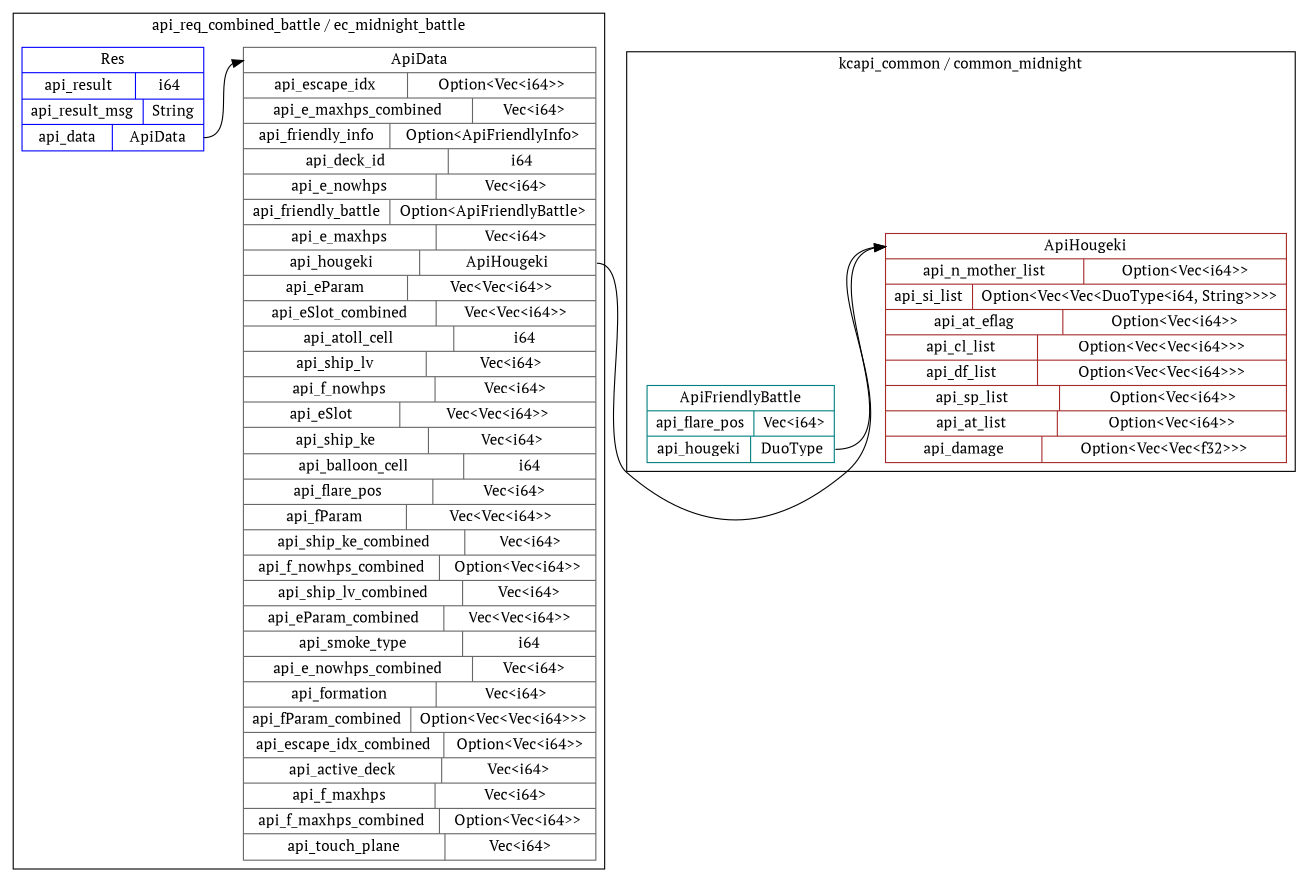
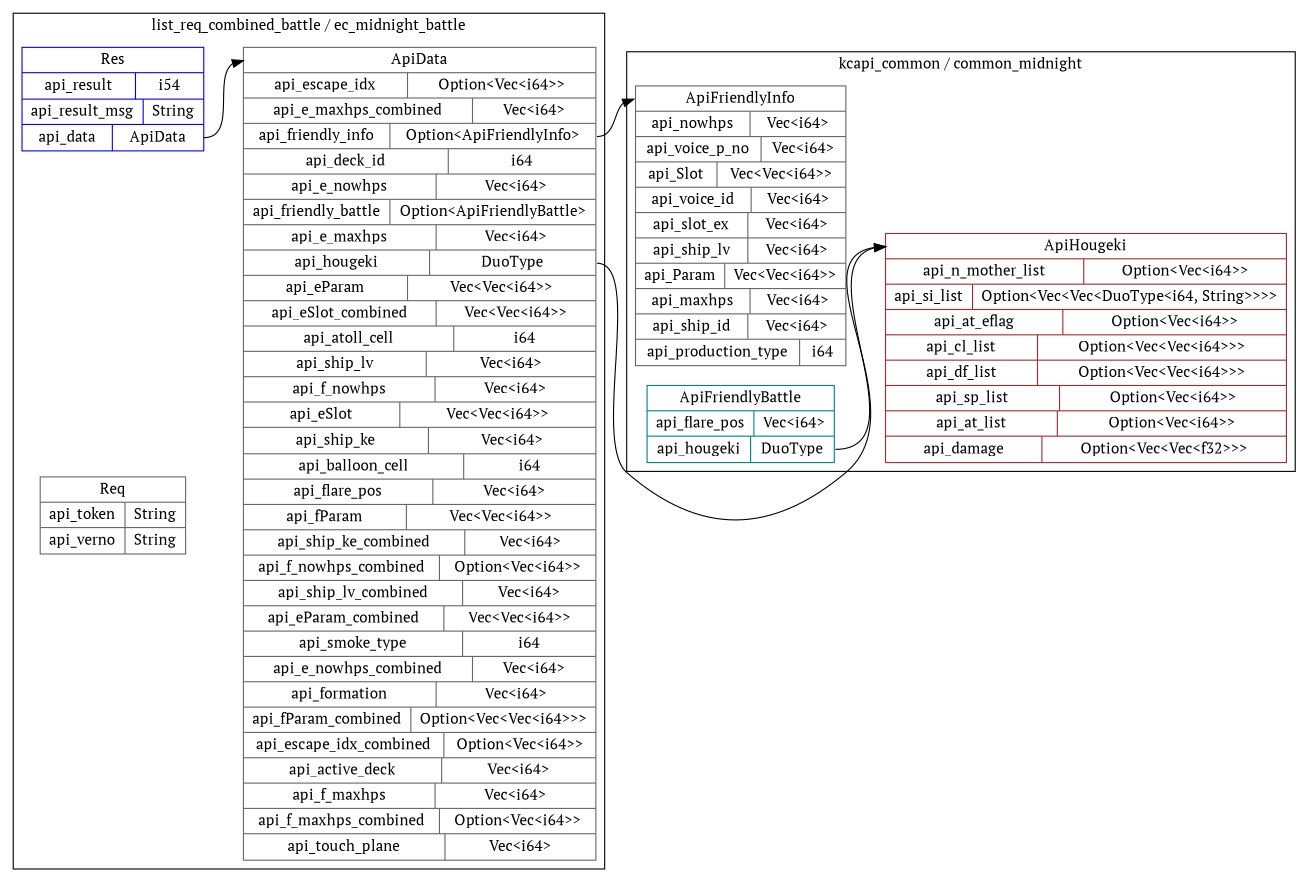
(309, 26) -> (309, 26)
(170, 85) -> (170, 85)
none -> (741, 226)
(508, 262) -> (513, 262)
none -> (113, 515)
